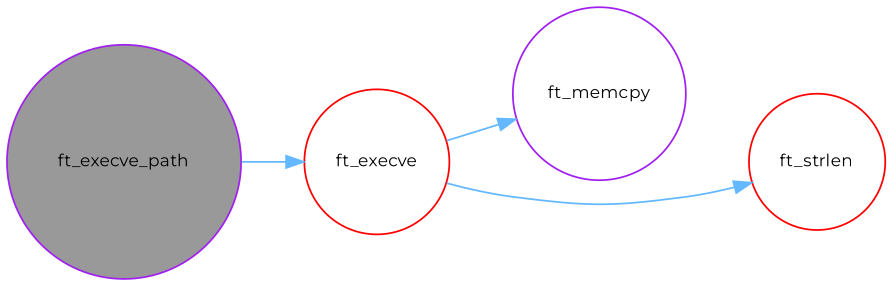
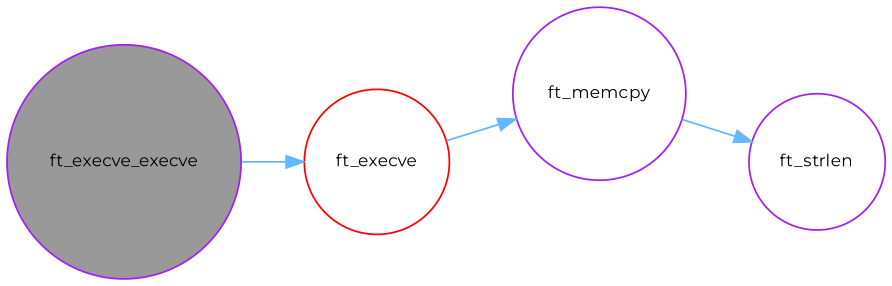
(124, 162) -> (124, 162)
(817, 162) -> (817, 162)
(591, 204) -> (709, 128)
